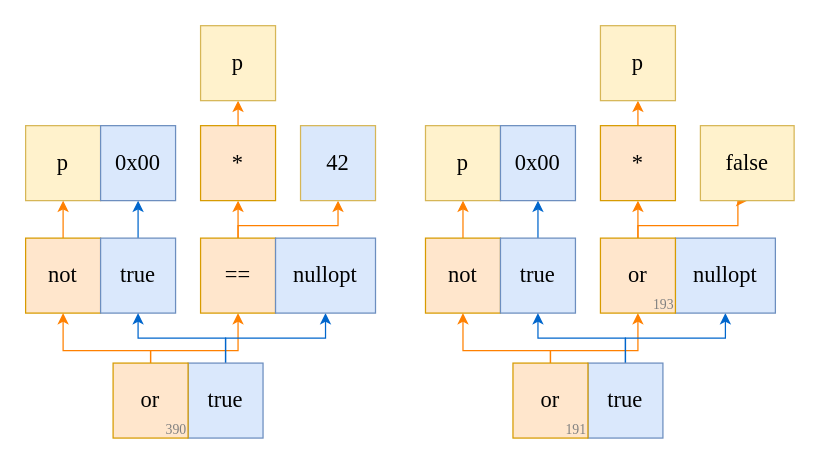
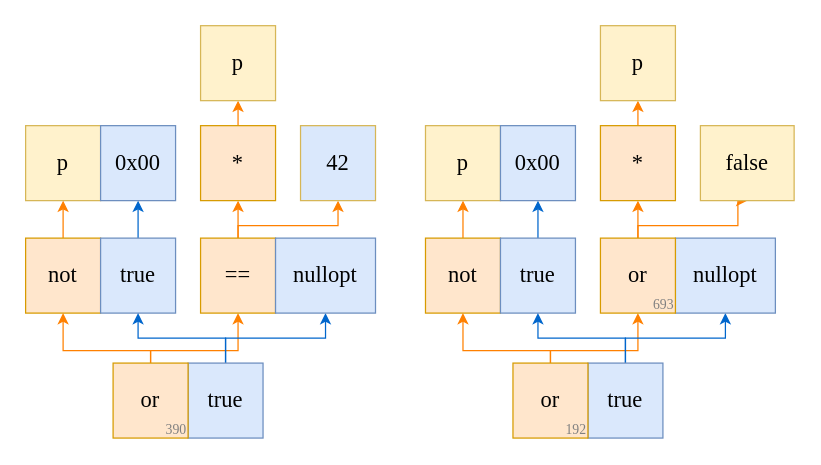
(663, 304) -> (663, 304)
(575, 429) -> (575, 429)
